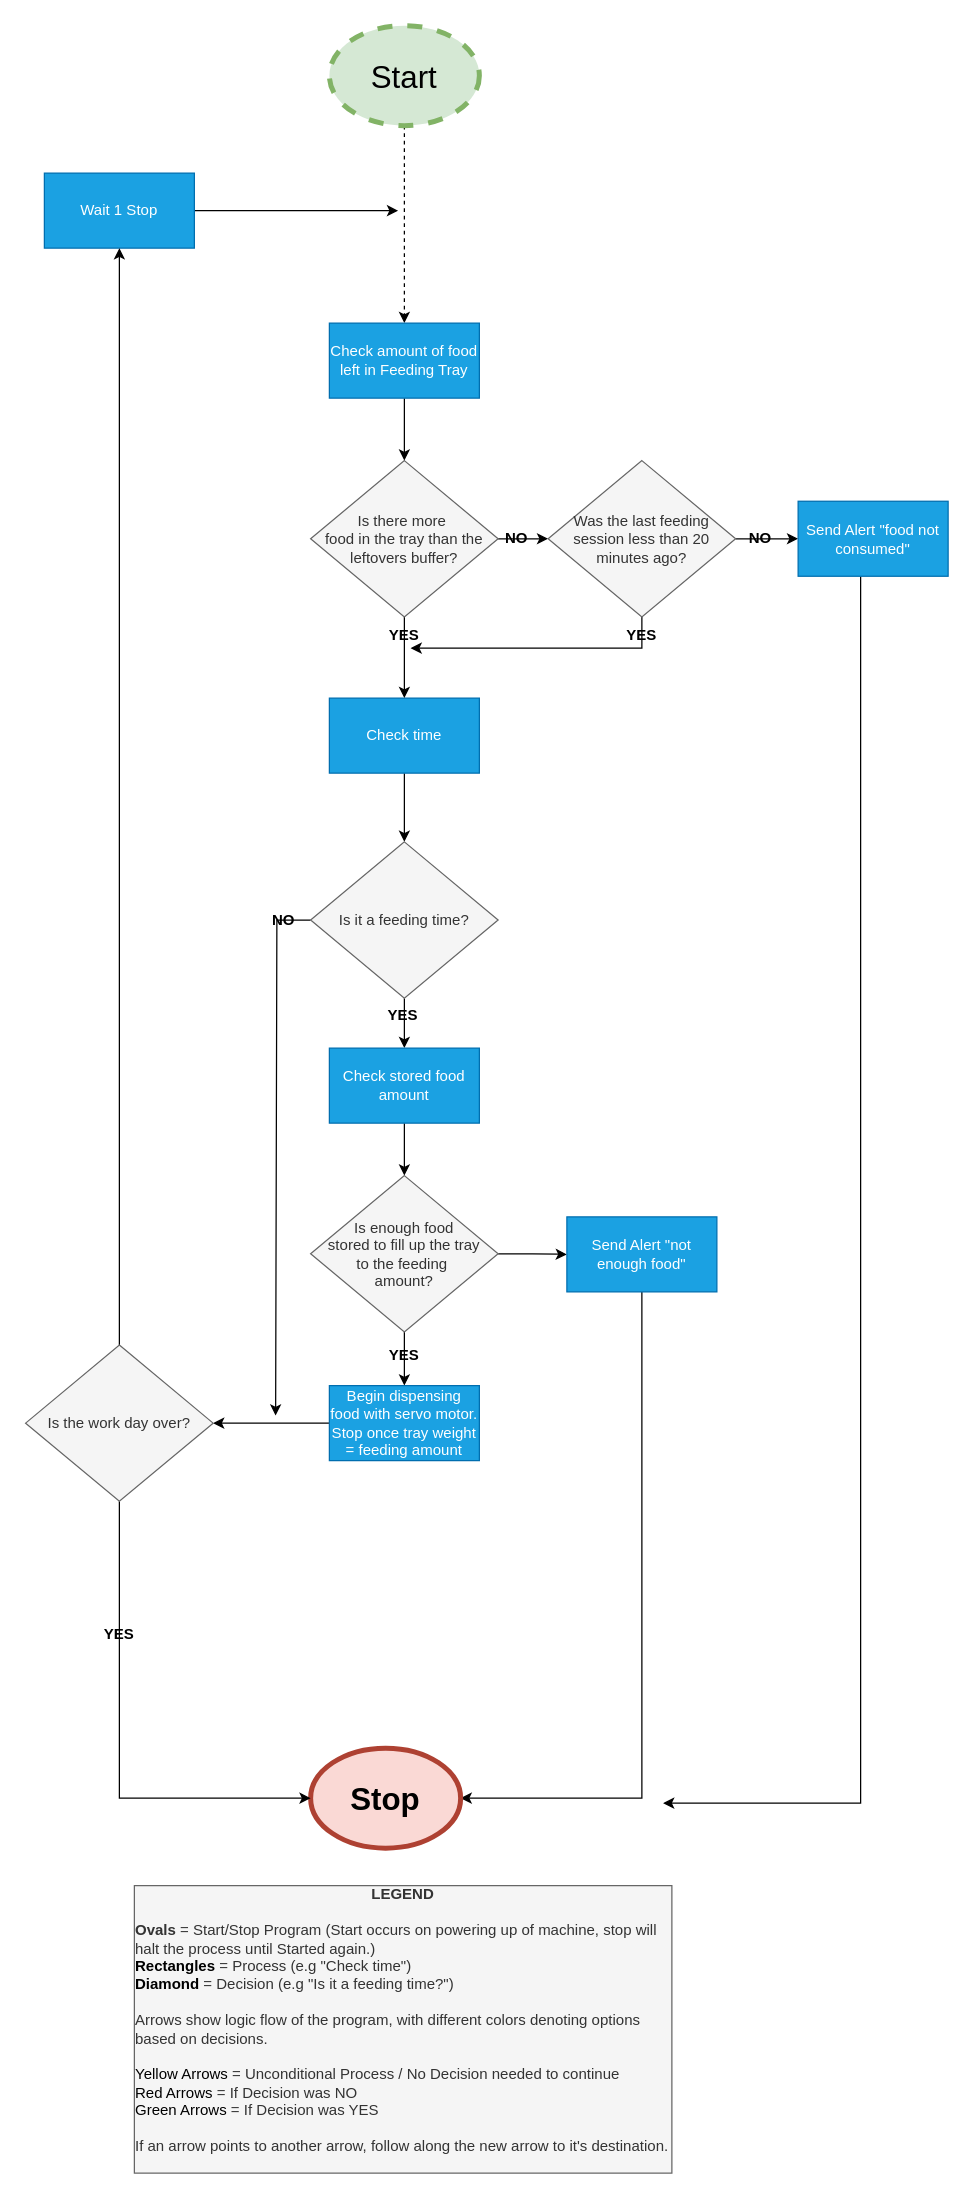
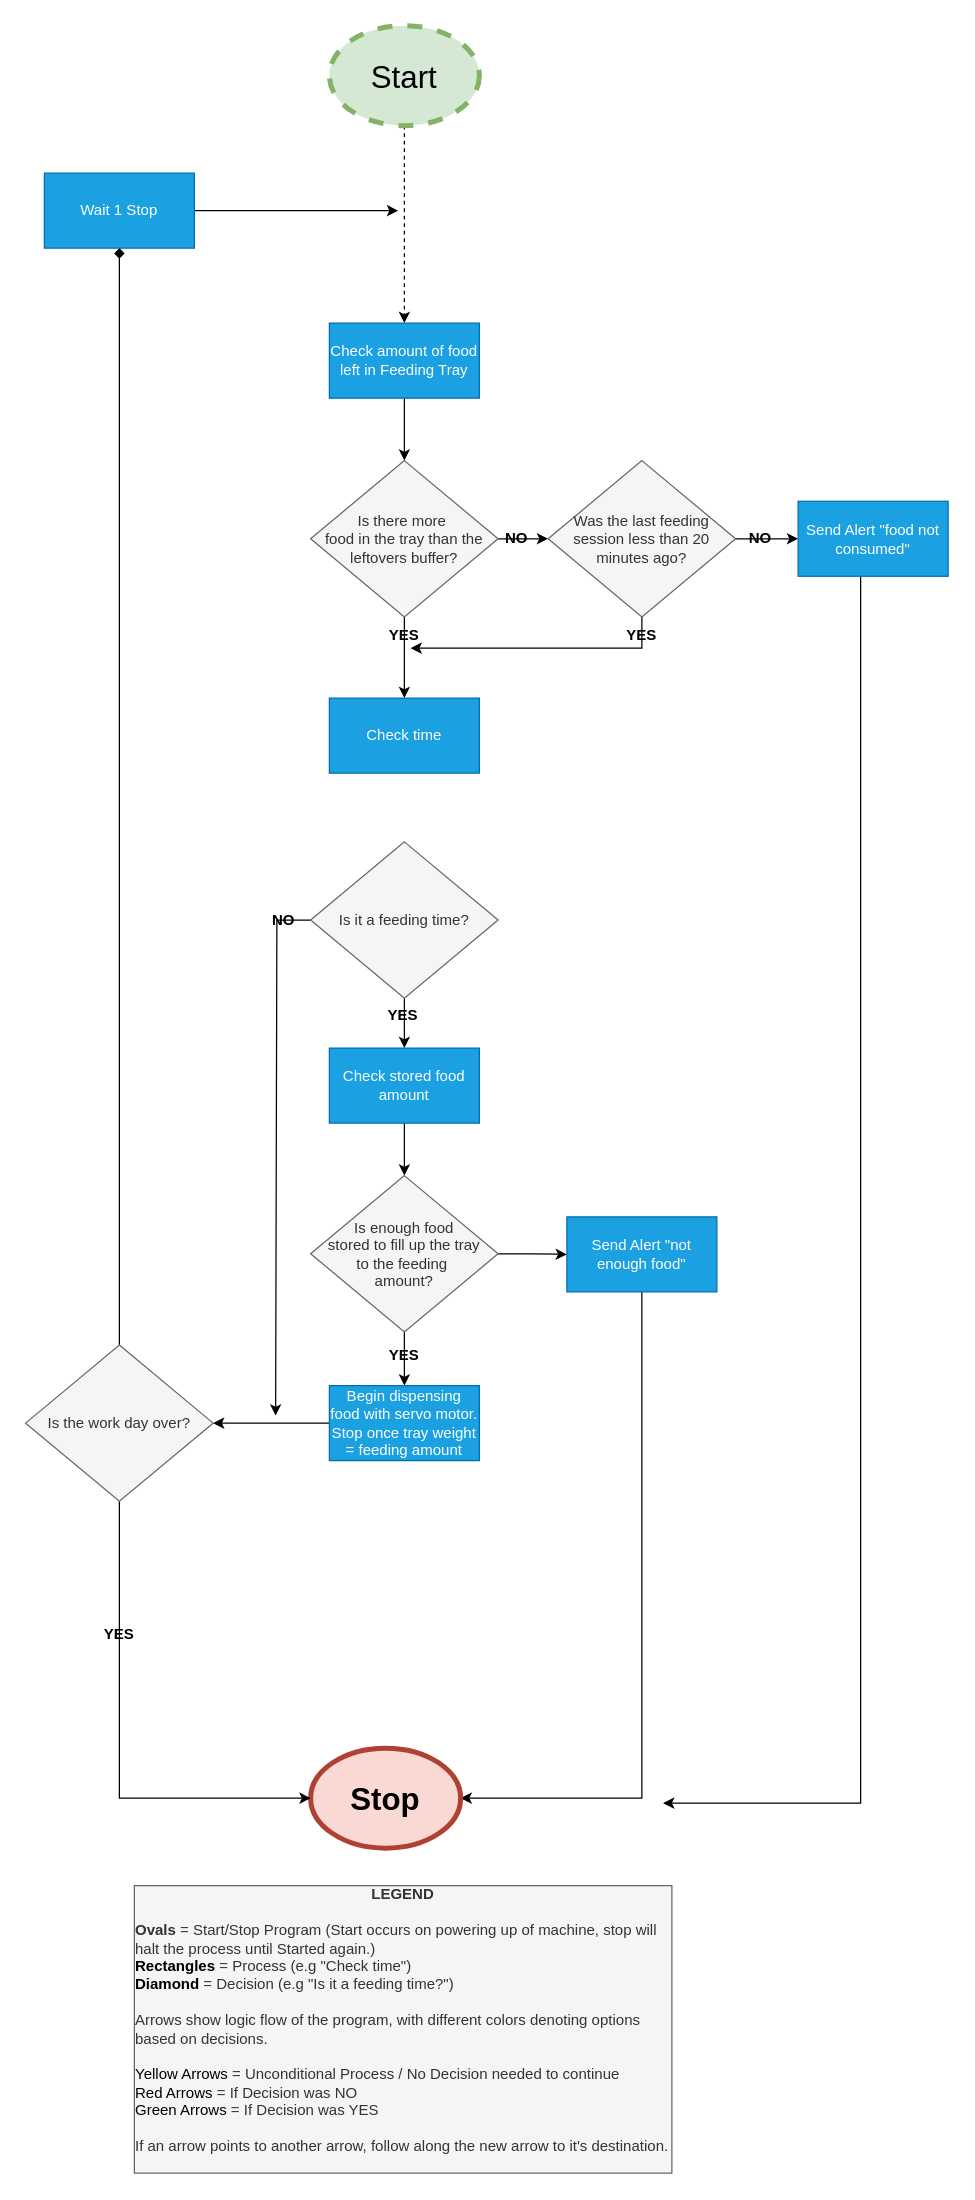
(119, 258) -> (119, 259)
(404, 804) -> none
